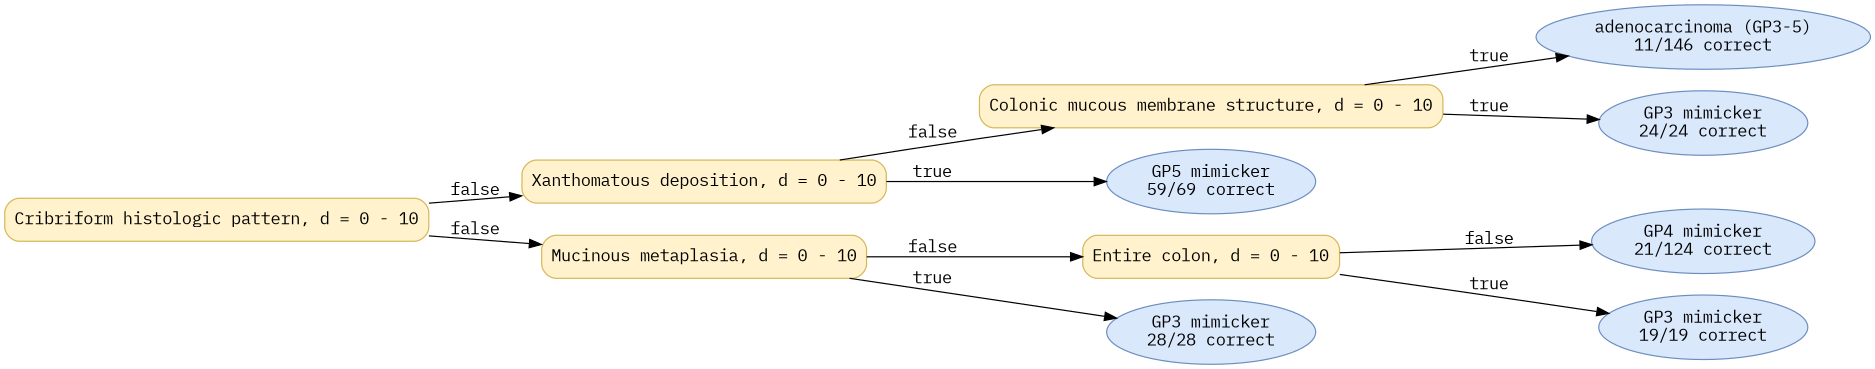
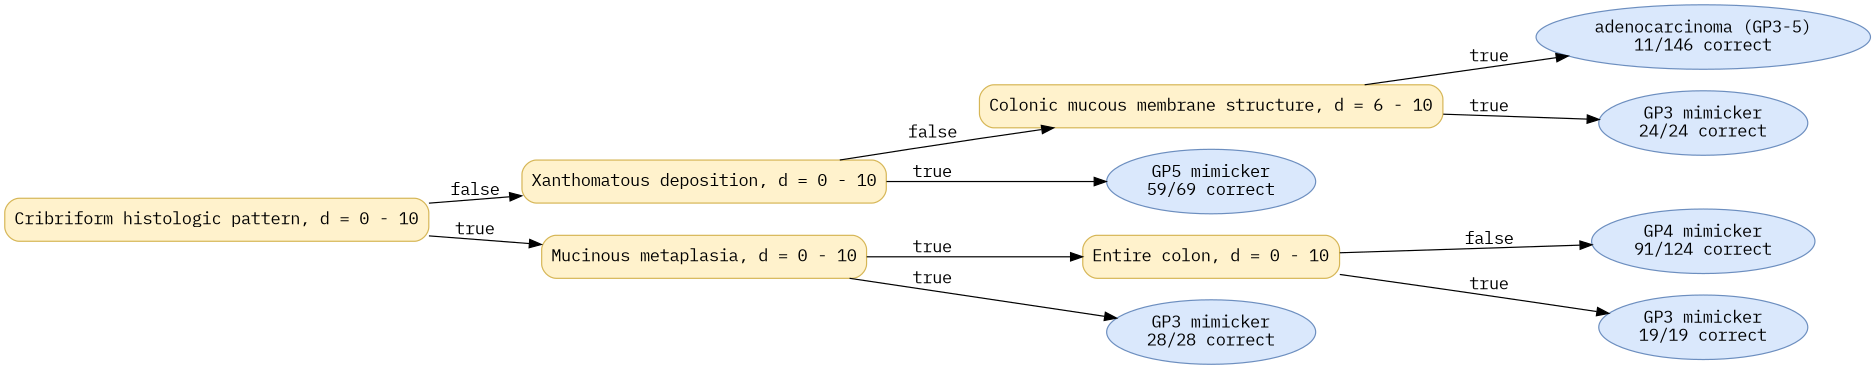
(1211, 106) -> (1211, 106)
(475, 230) -> (475, 230)
(933, 248) -> (933, 248)
(1703, 250) -> (1703, 250)
